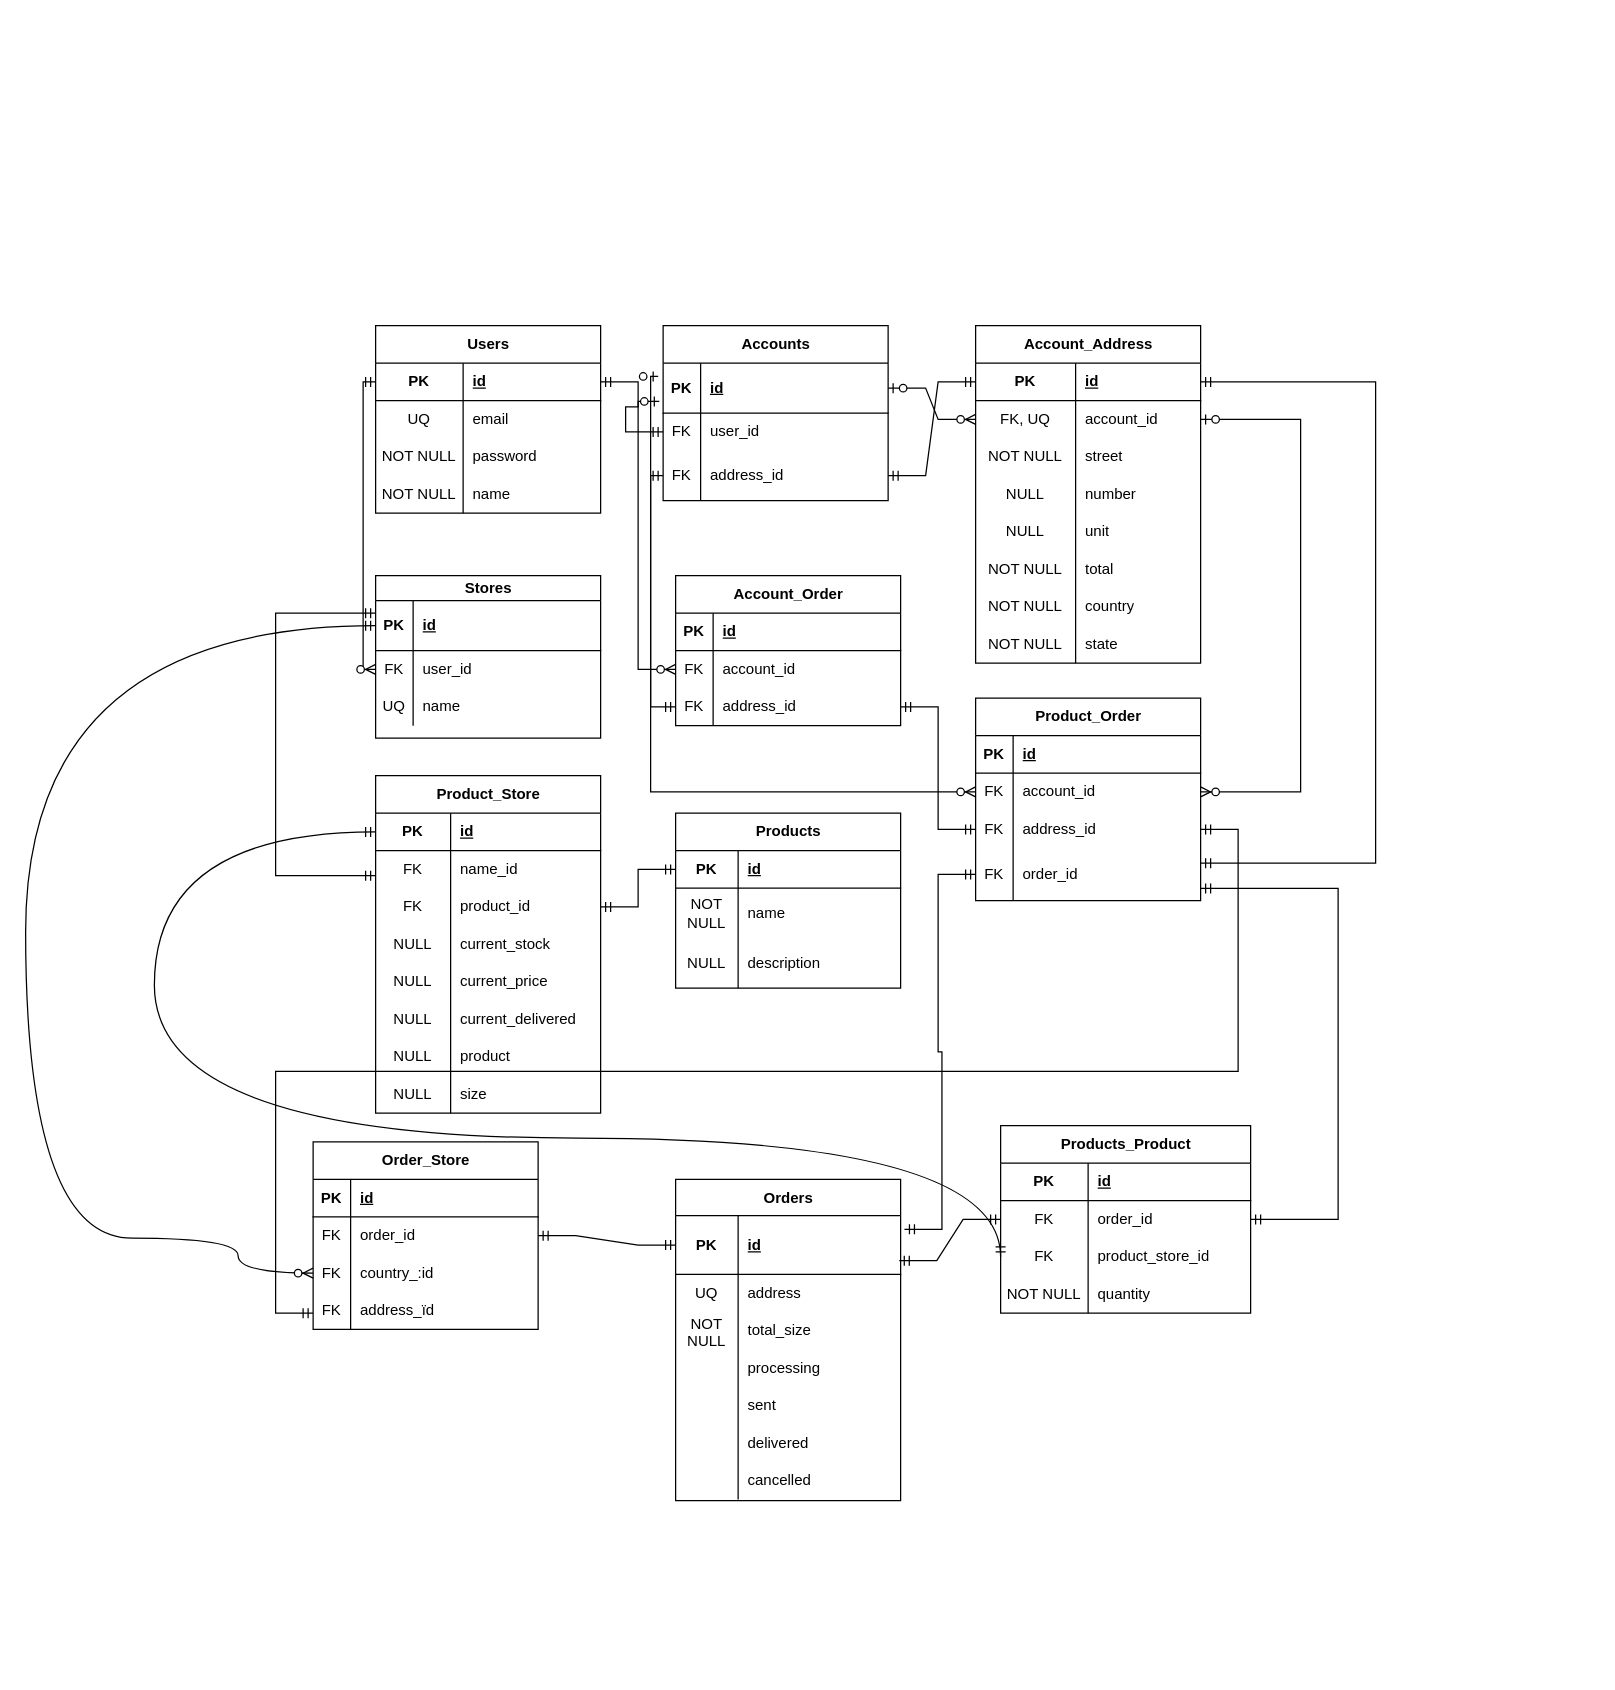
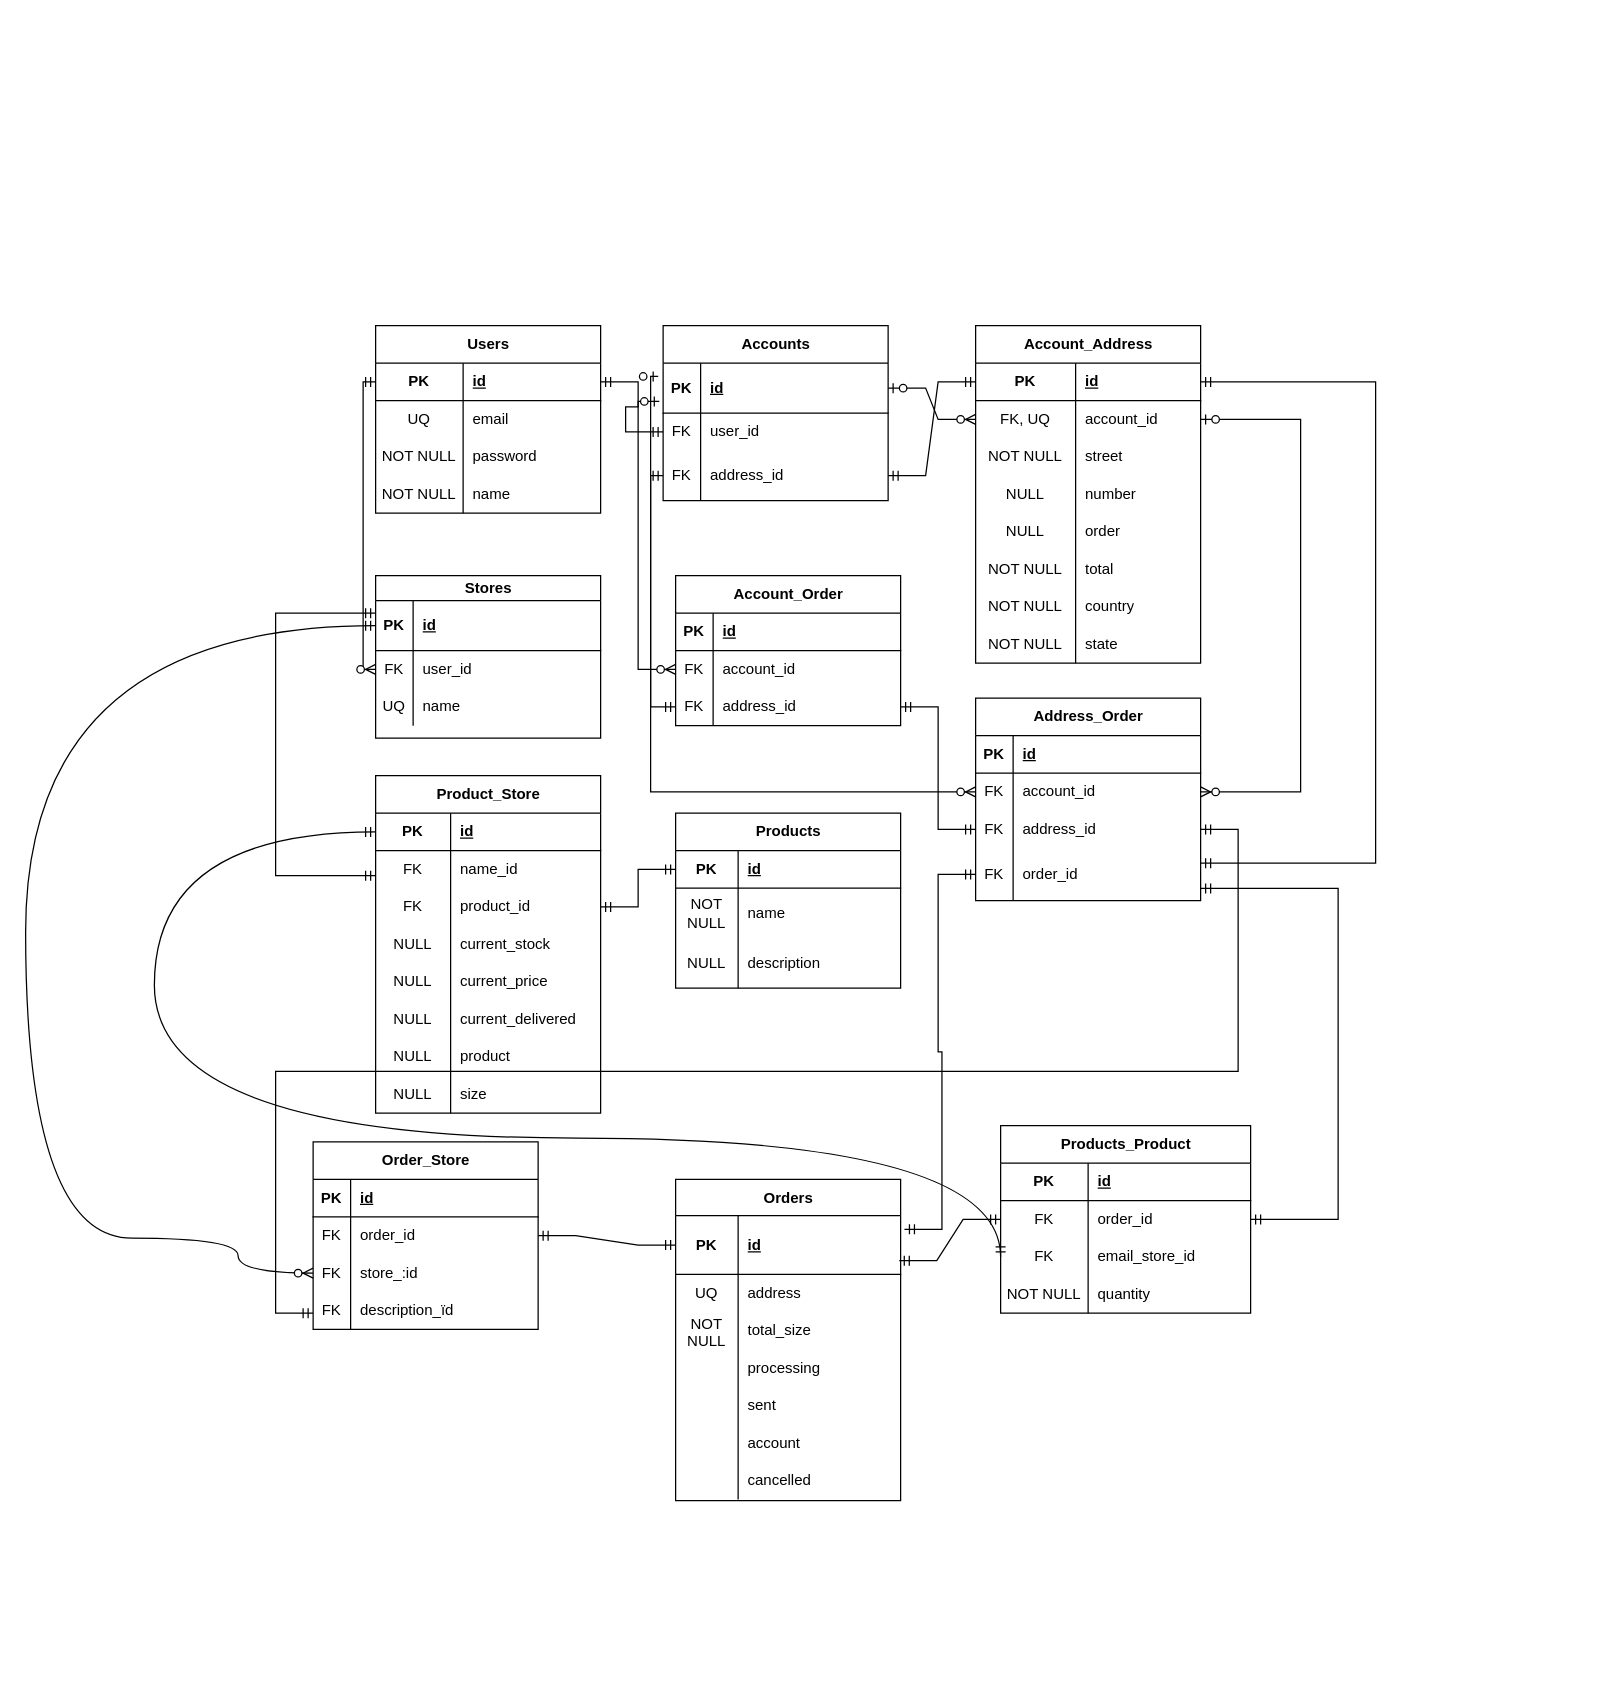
(1100, 532) -> (1107, 532)
(1089, 717) -> (1089, 717)
(1163, 1257) -> (1151, 1257)
(403, 1273) -> (395, 1273)
(403, 1311) -> (416, 1311)
(782, 1443) -> (778, 1443)
